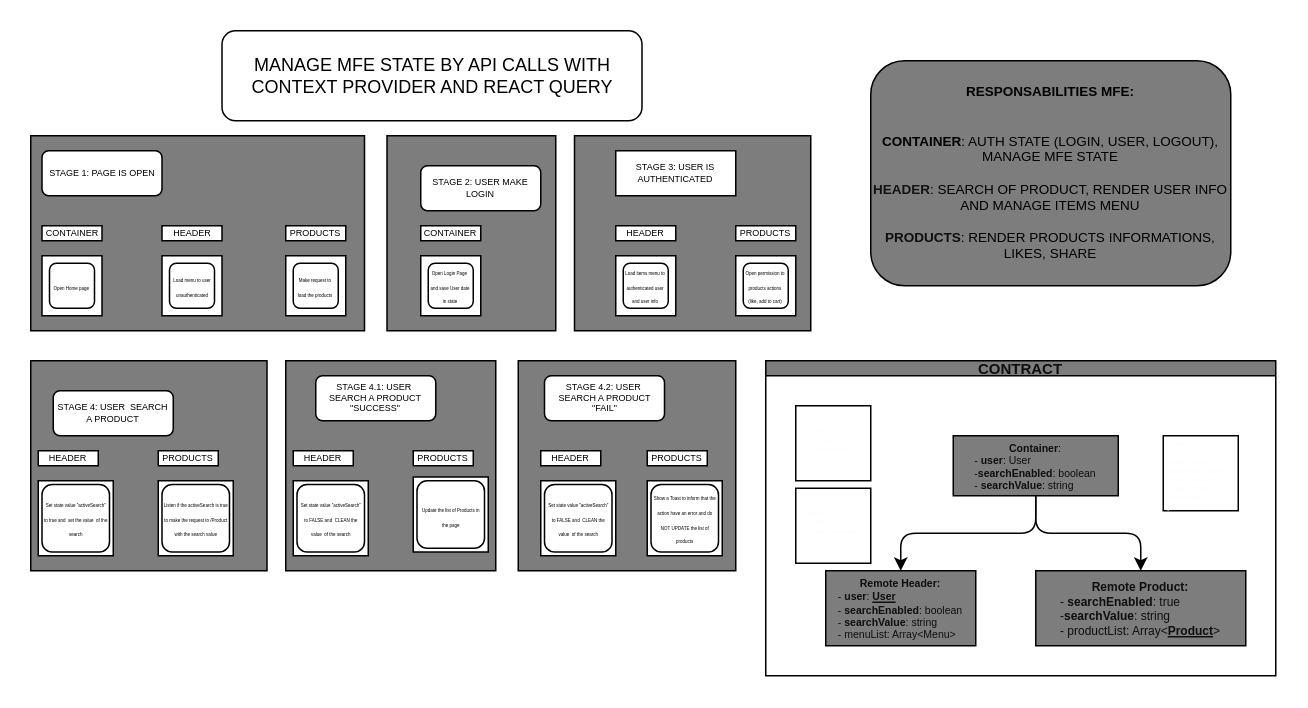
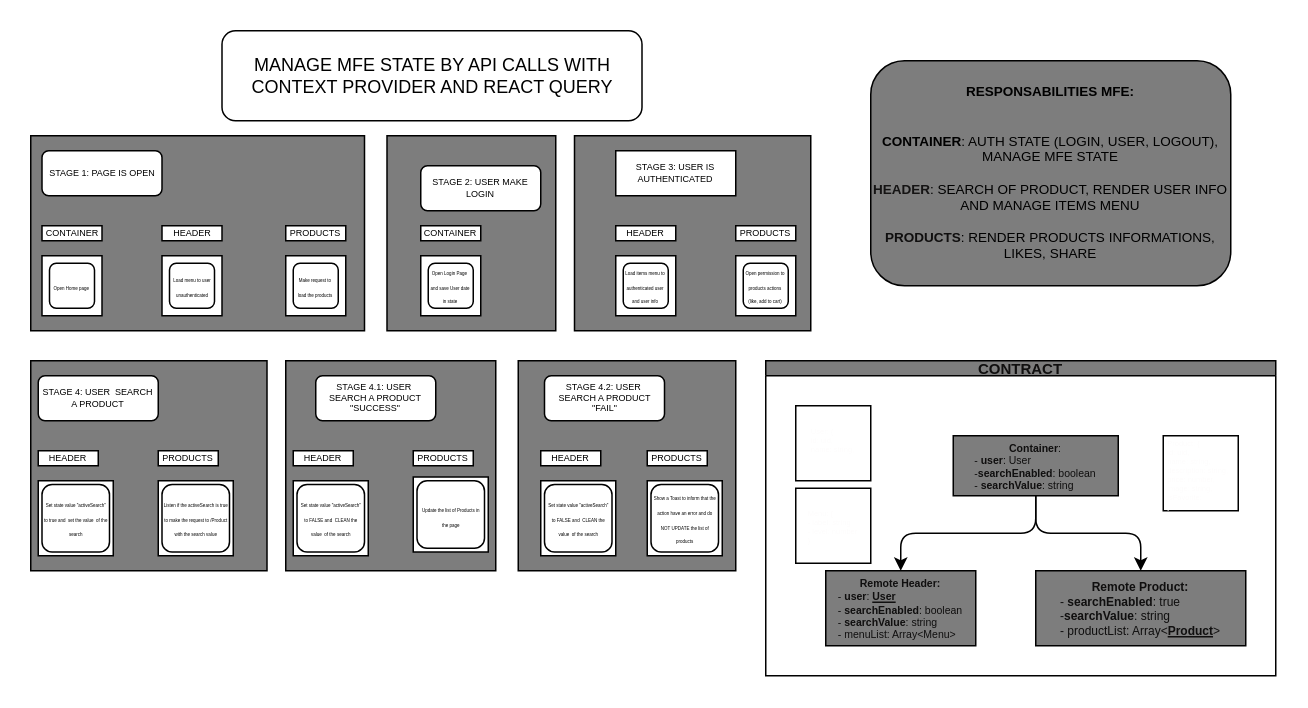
(113, 413) -> (98, 398)
